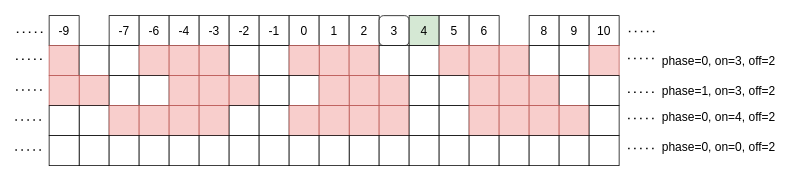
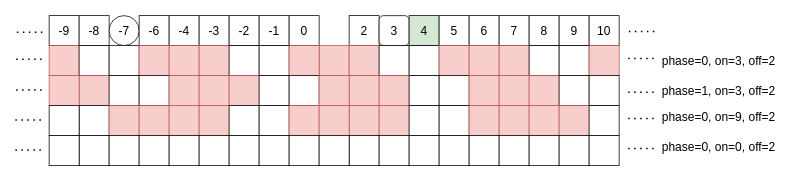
none -> (94, 30)
(124, 30) -> (124, 30)
(334, 30) -> none
none -> (514, 30)
(719, 117) -> (719, 117)
